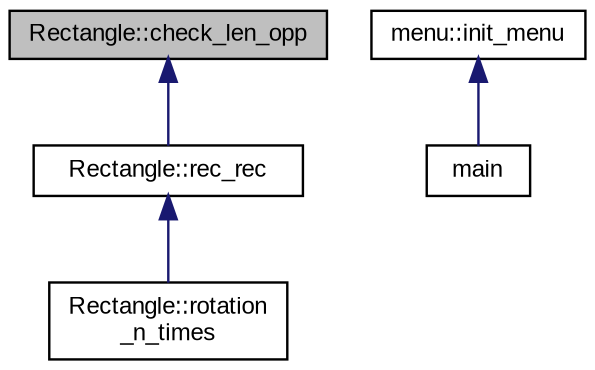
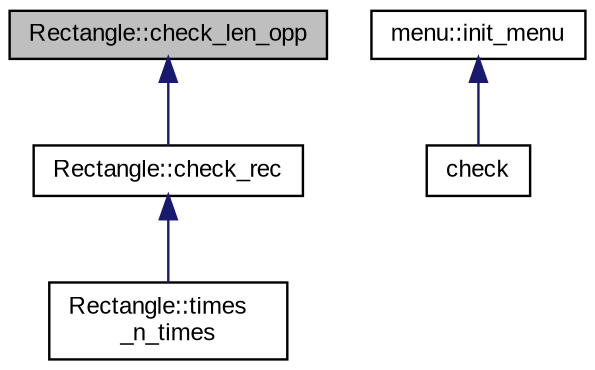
(168, 171) -> (168, 171)
(478, 171) -> (478, 171)
(168, 321) -> (168, 321)
